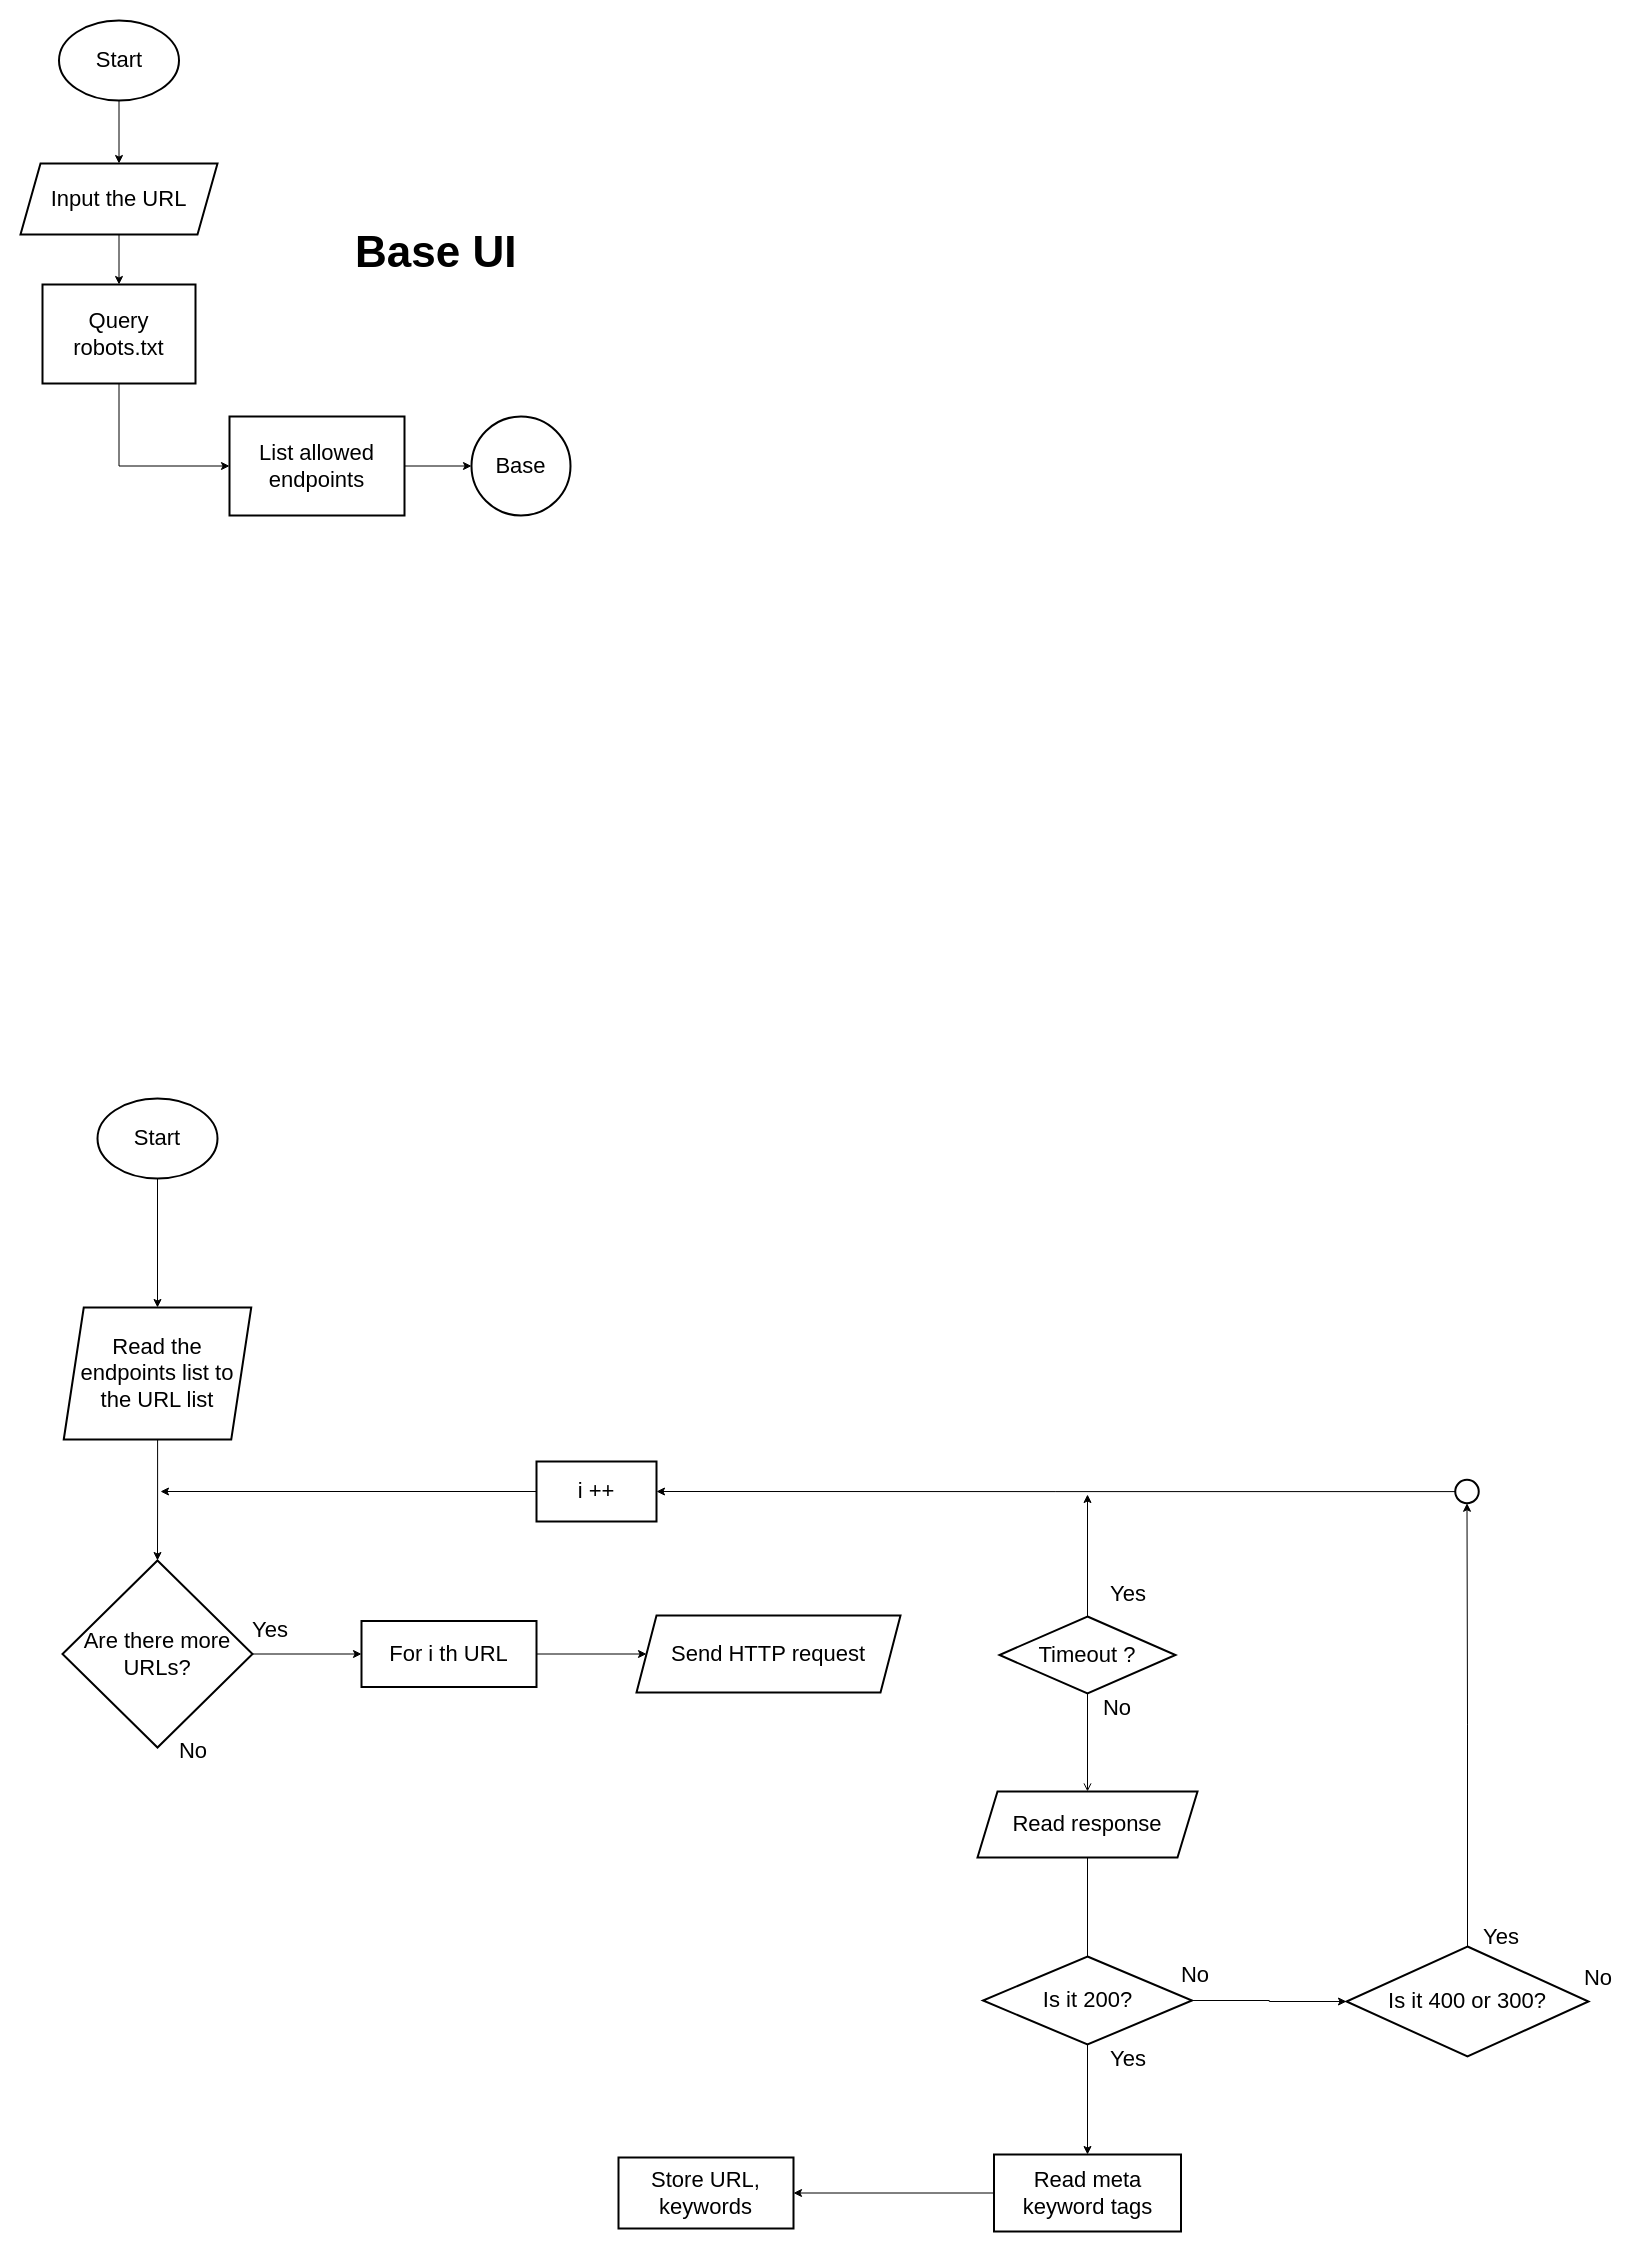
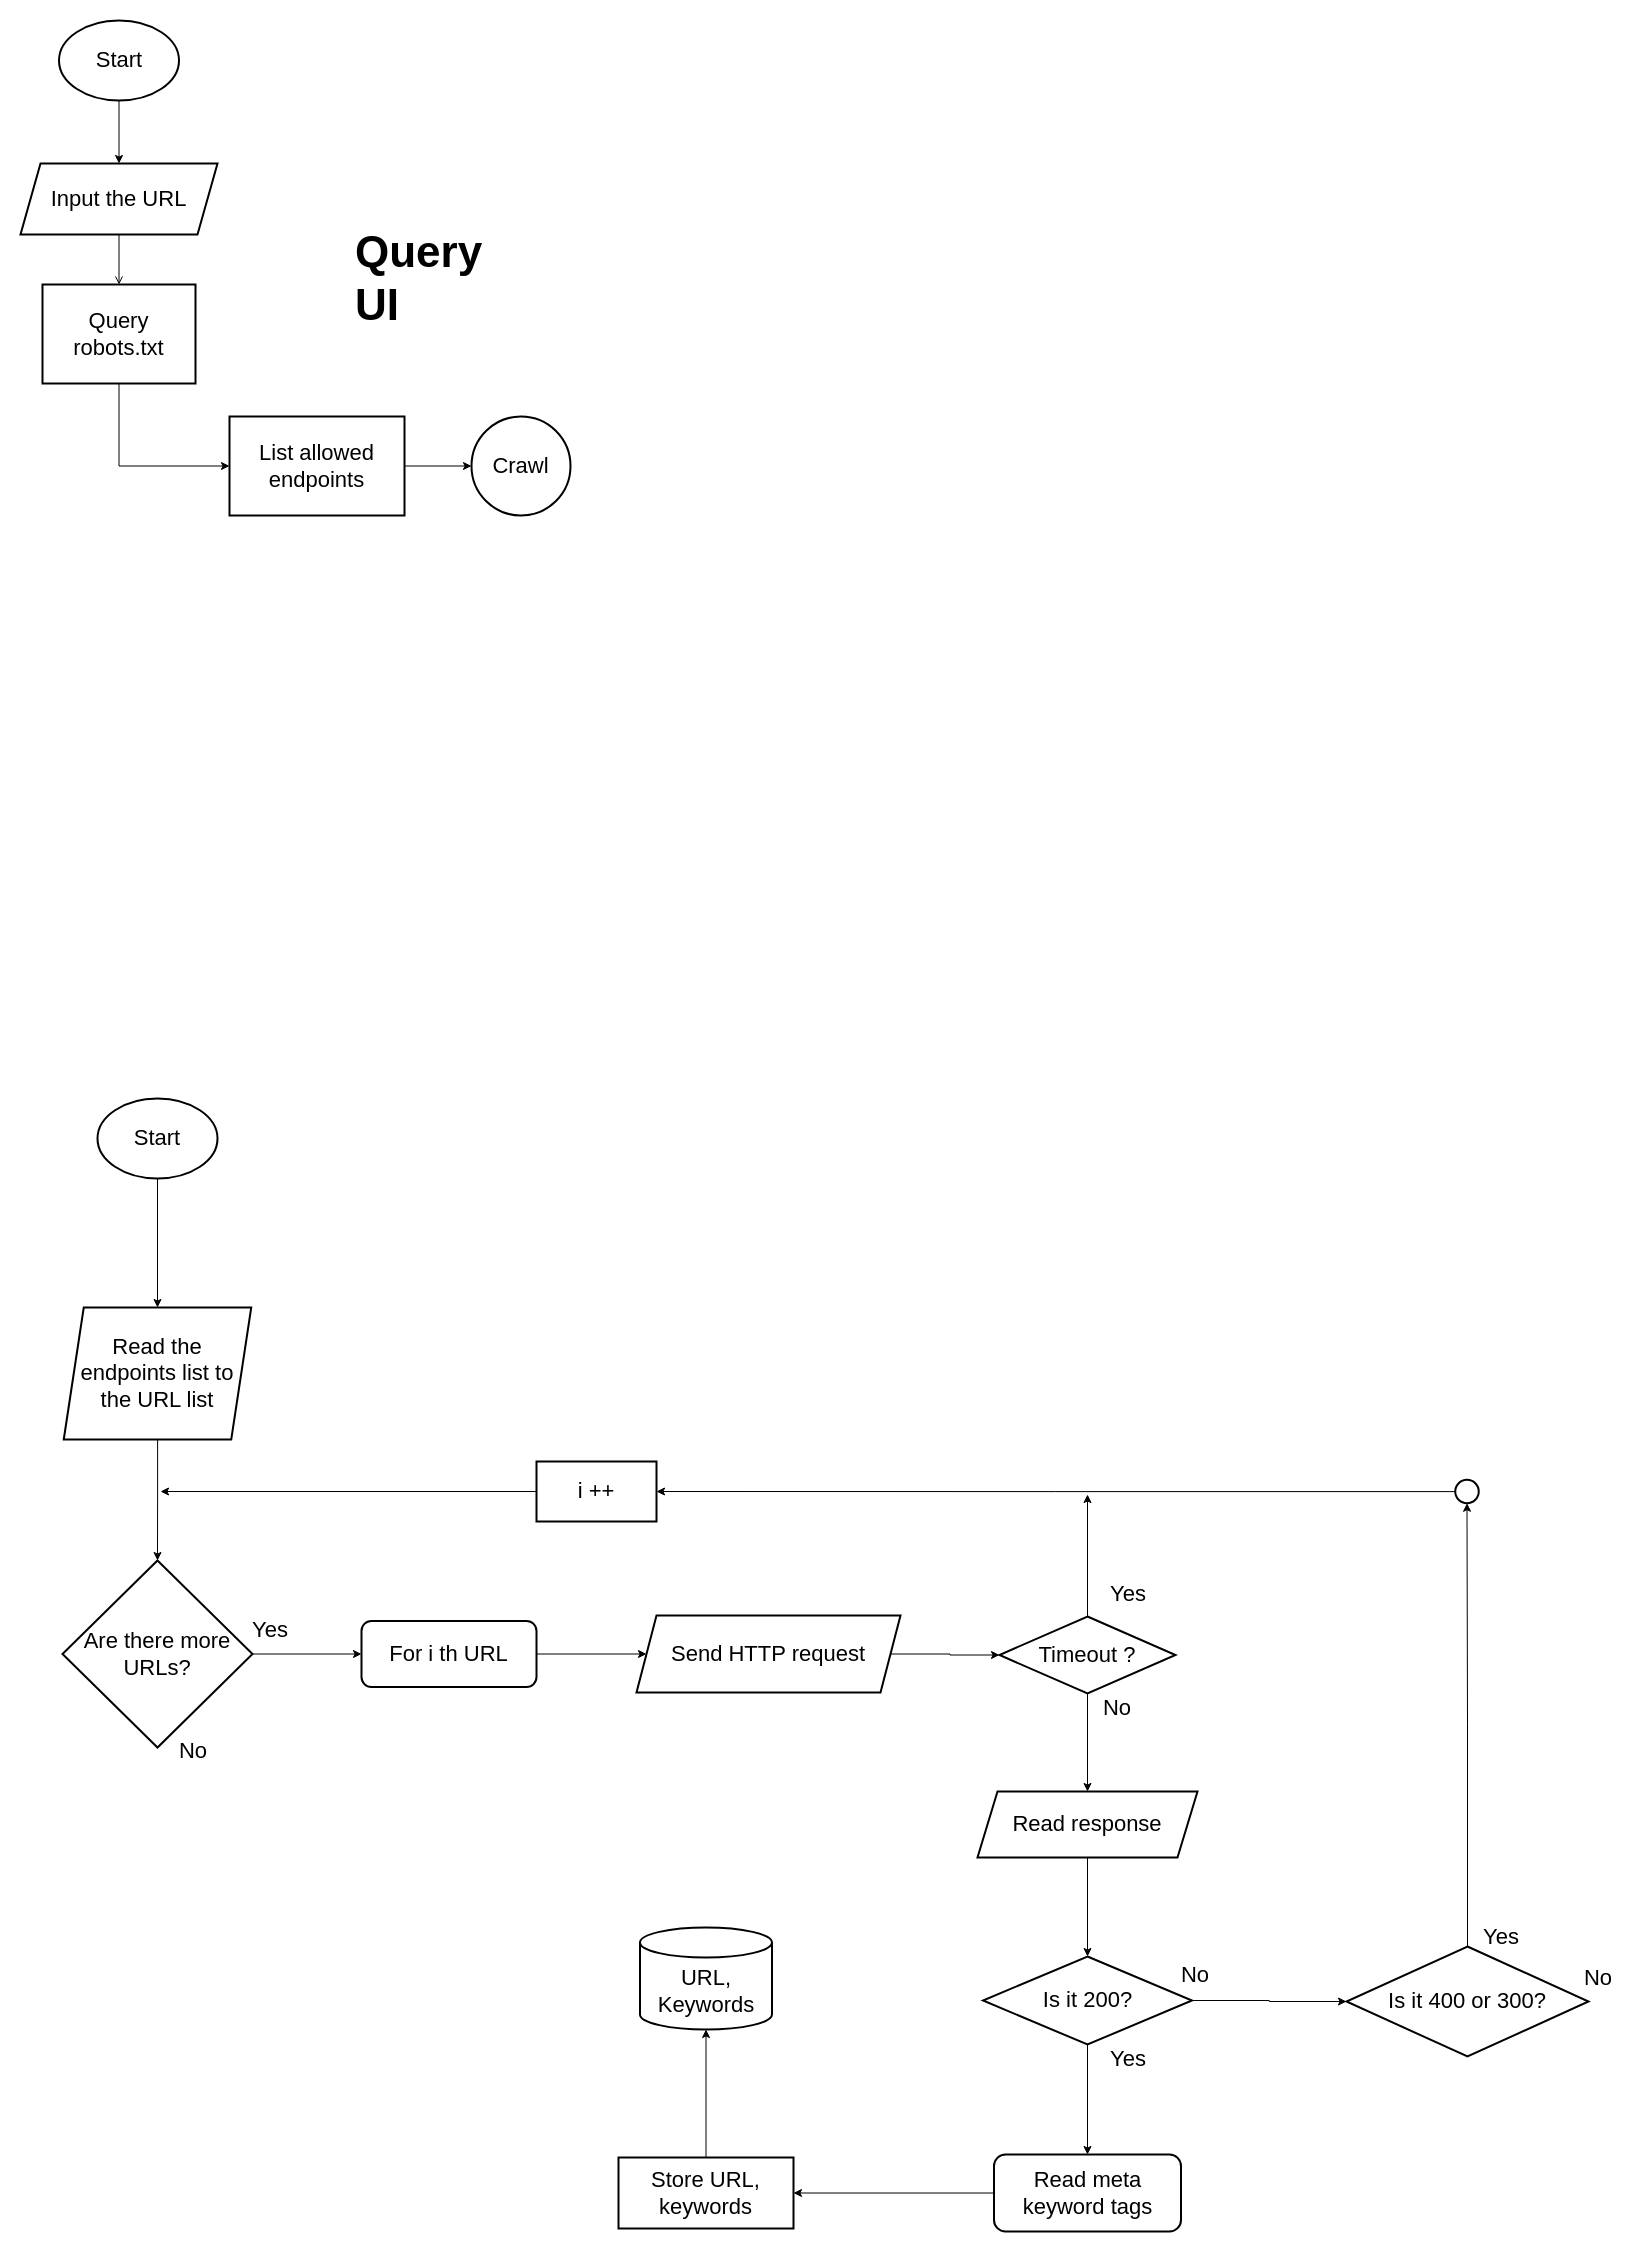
(396, 211) -> (402, 211)
(119, 276) -> (119, 277)
(521, 467) -> (521, 467)
(449, 1654) -> (449, 1654)
none -> (942, 1654)
(1088, 1784) -> (1088, 1783)
(1088, 1950) -> (1088, 1948)
none -> (706, 1979)
none -> (706, 2096)
(1088, 2193) -> (1088, 2193)
